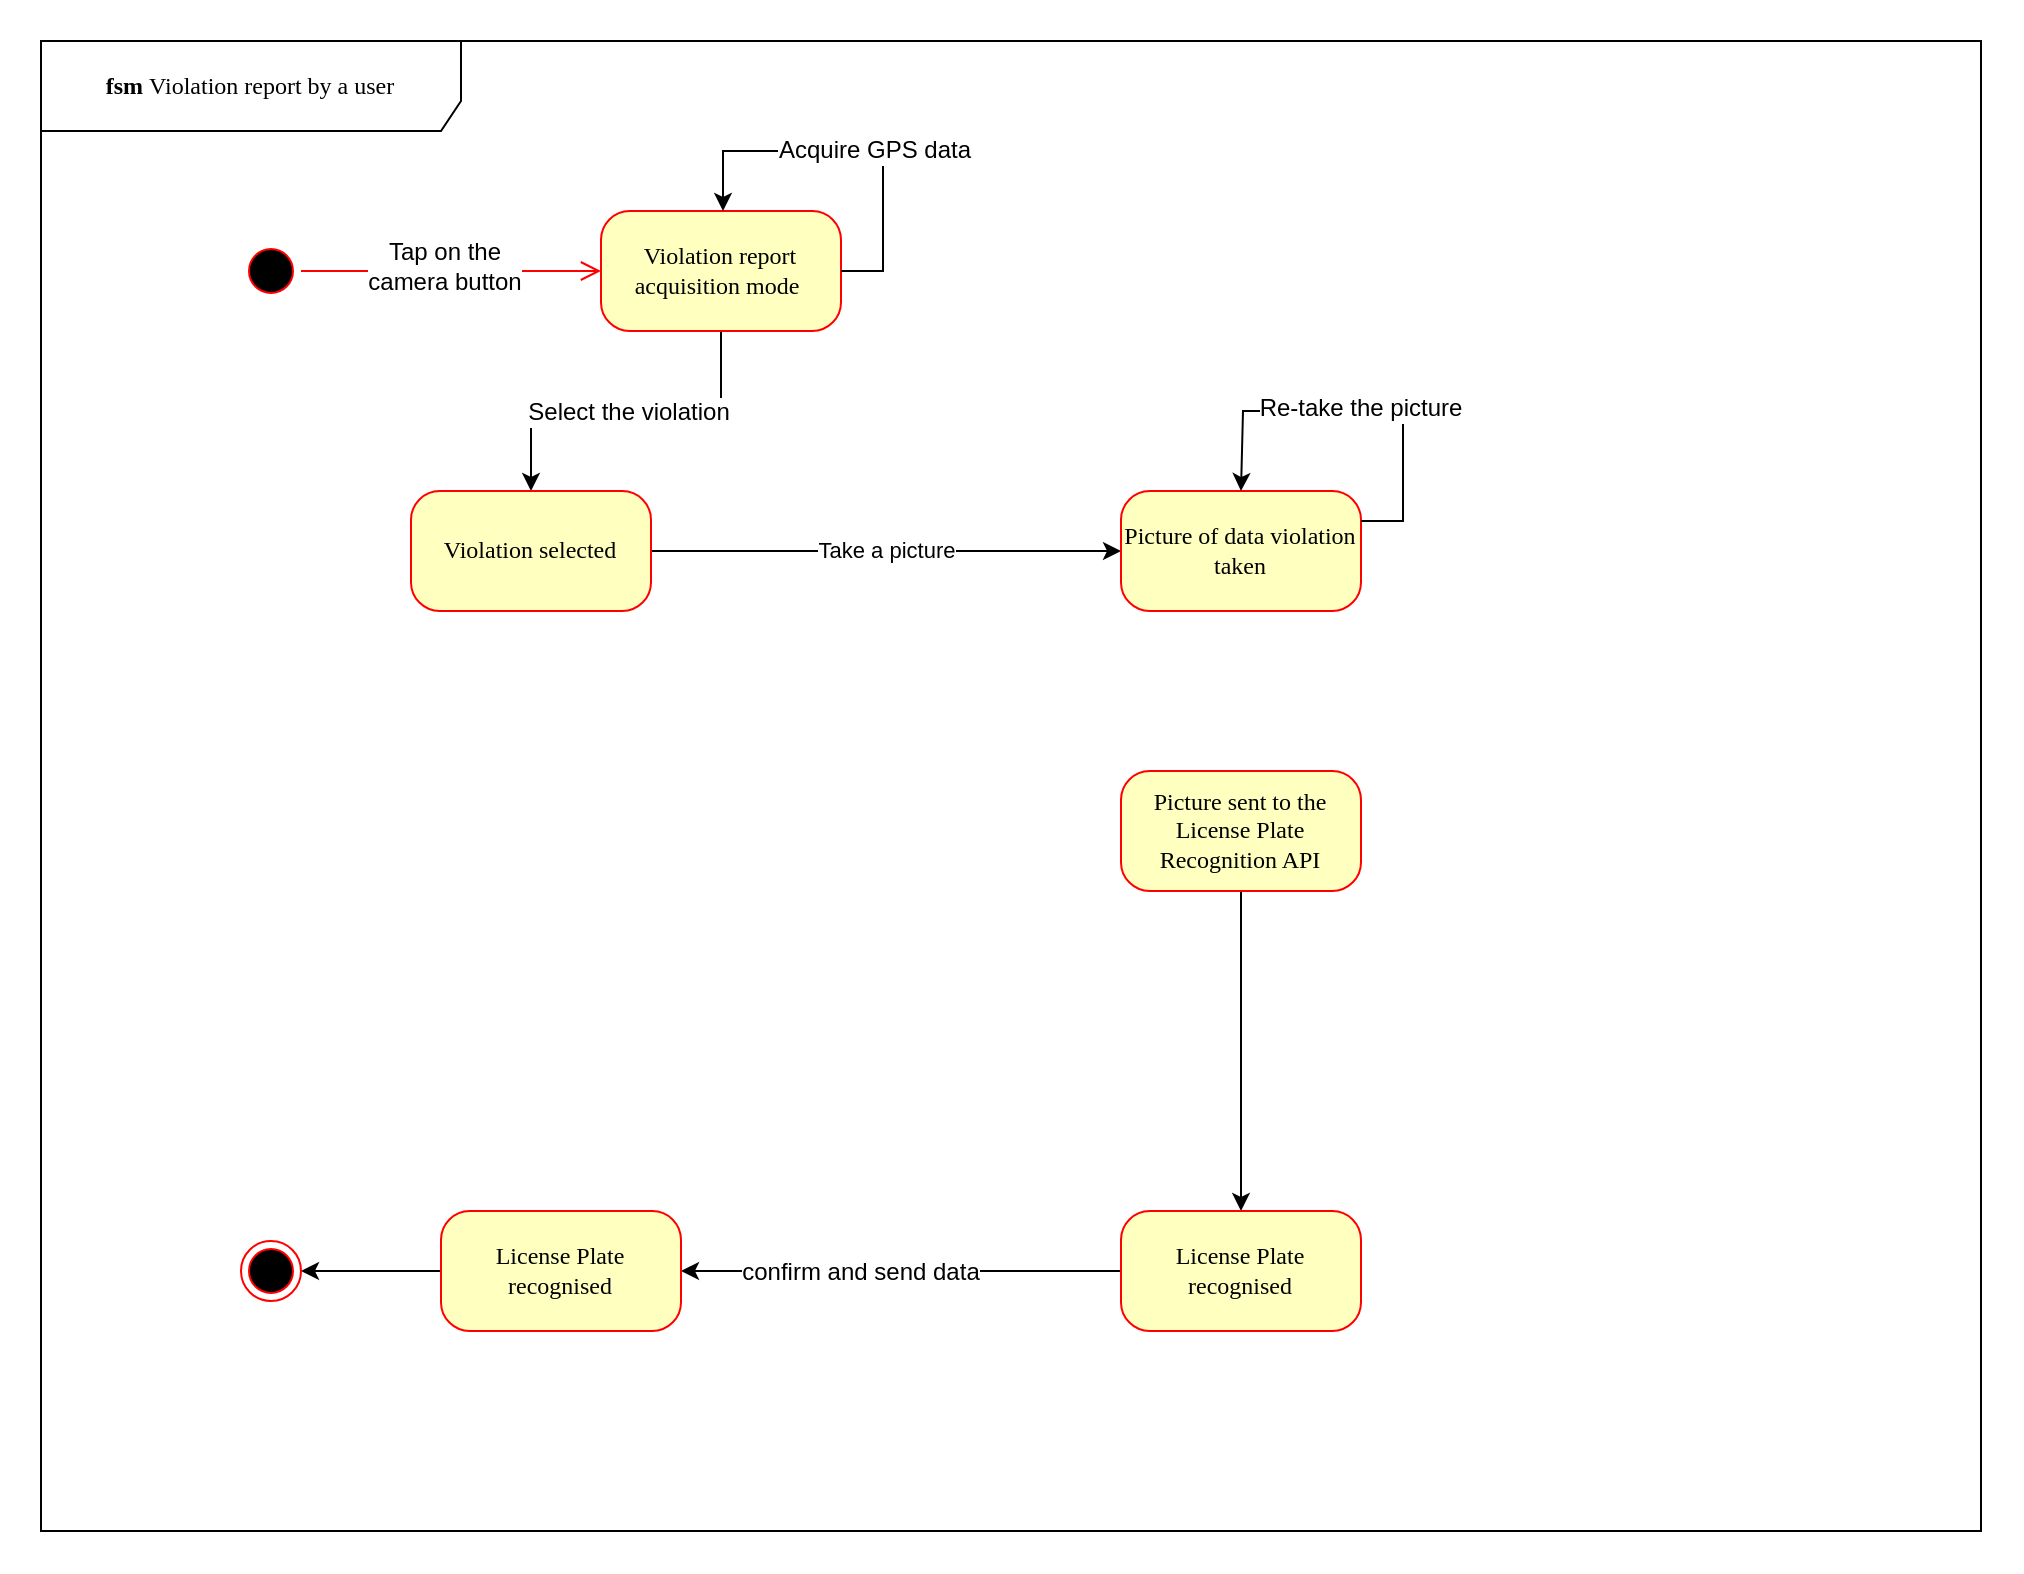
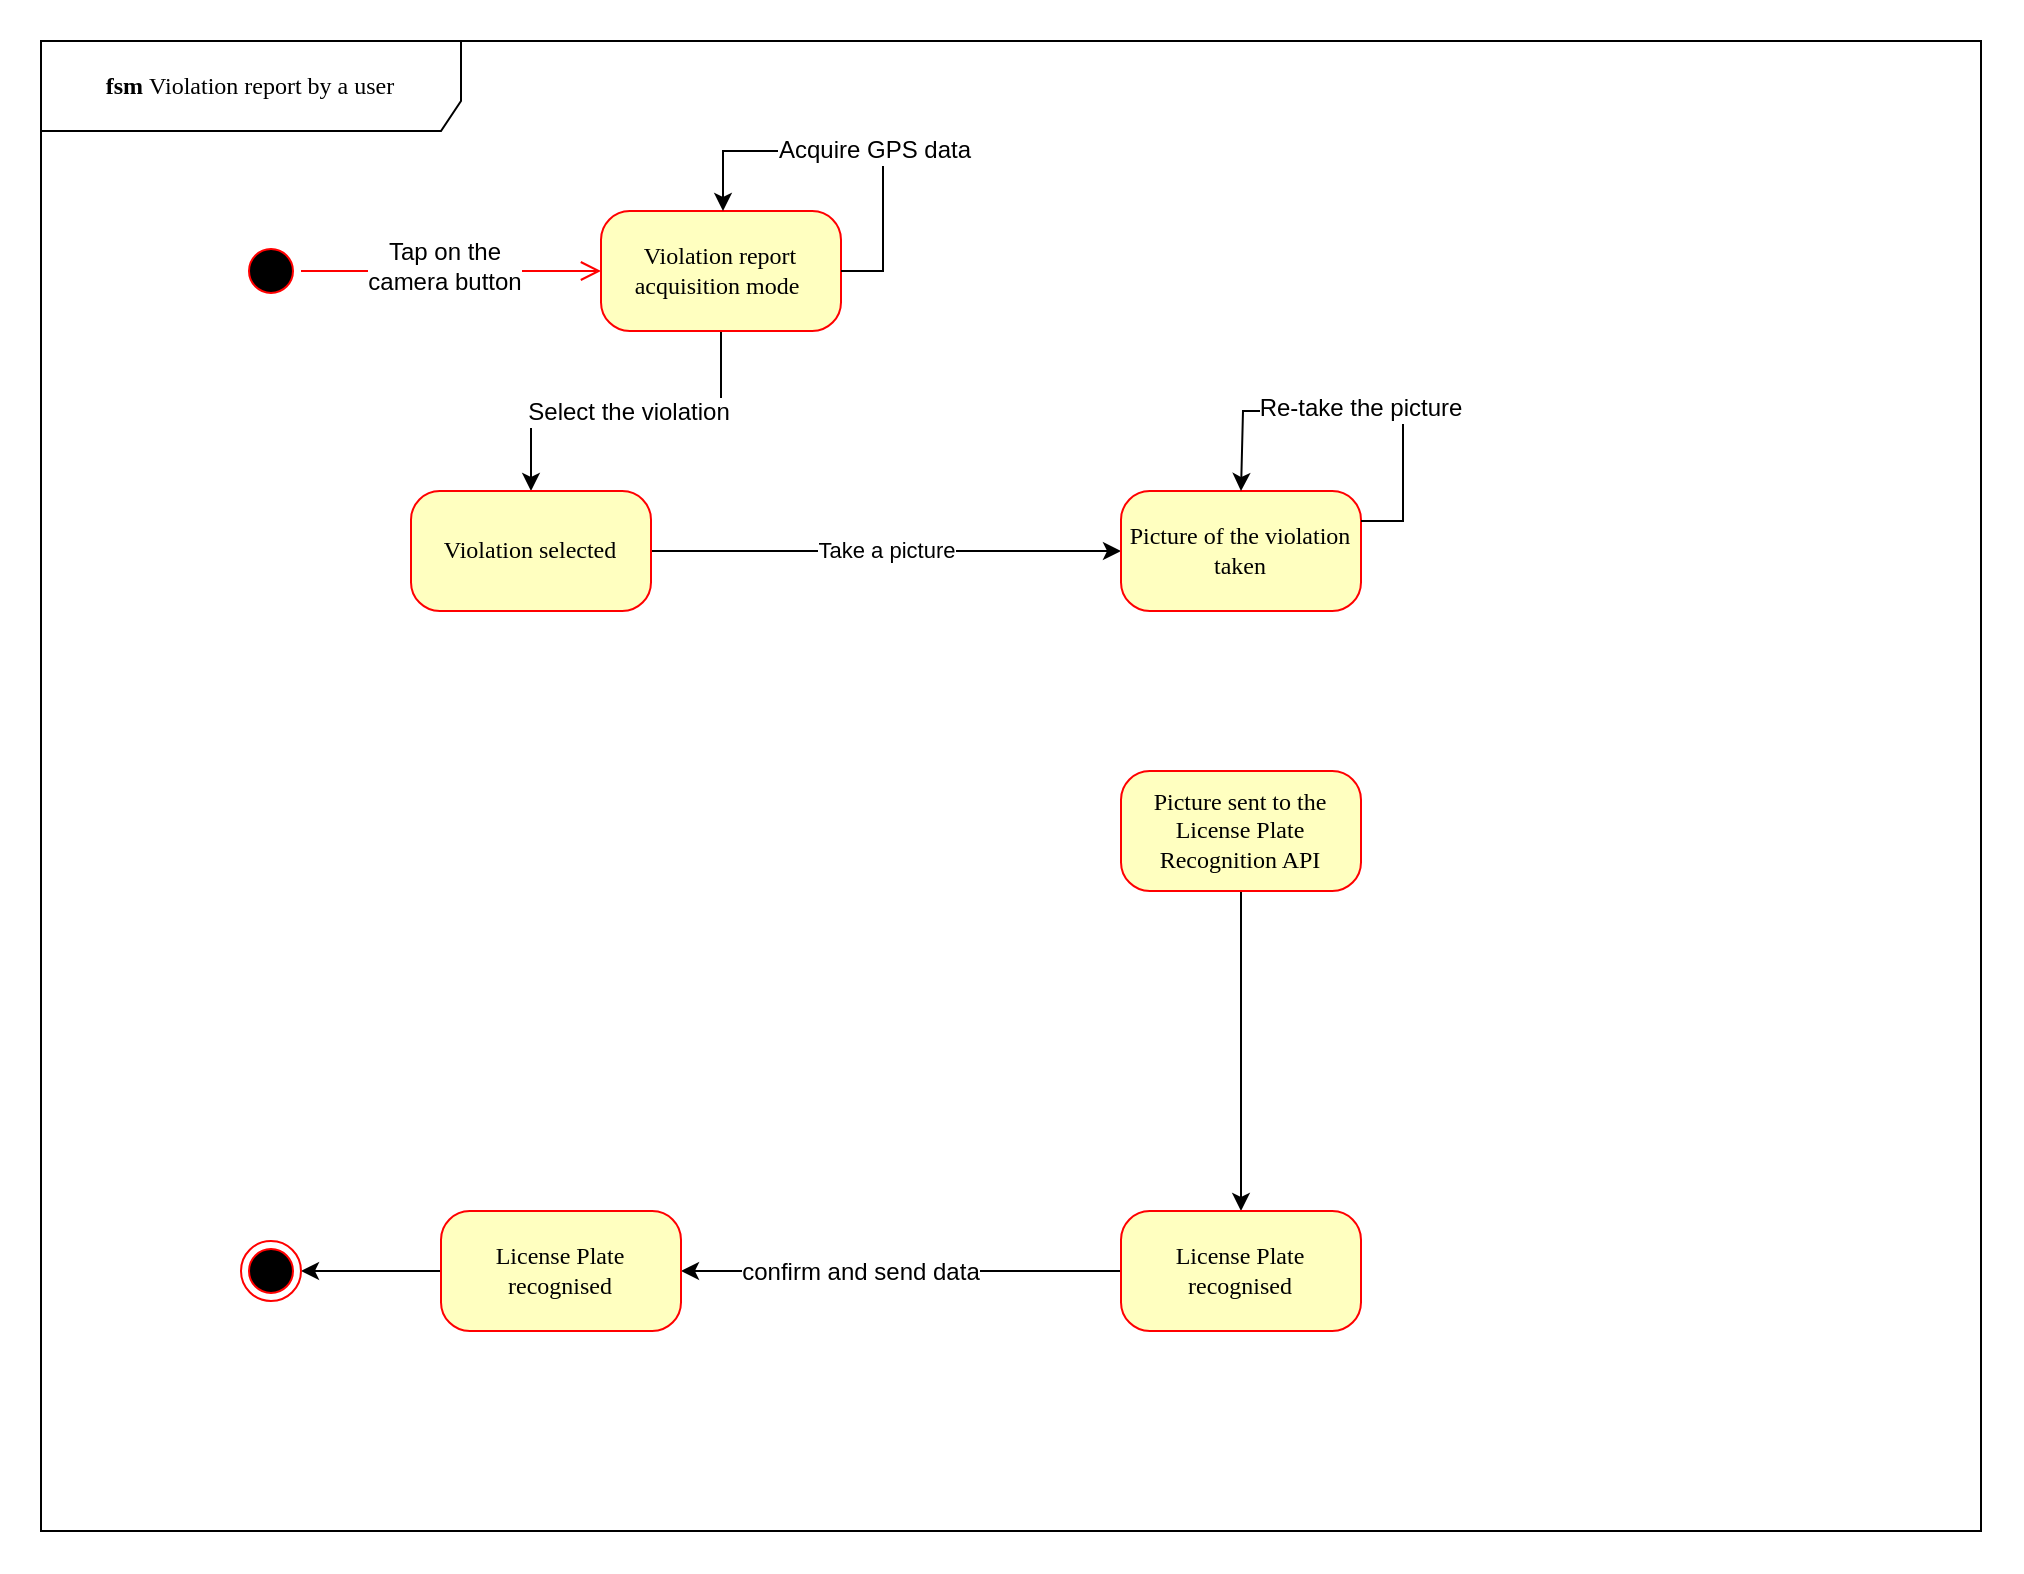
(1241, 551) -> (1241, 551)
